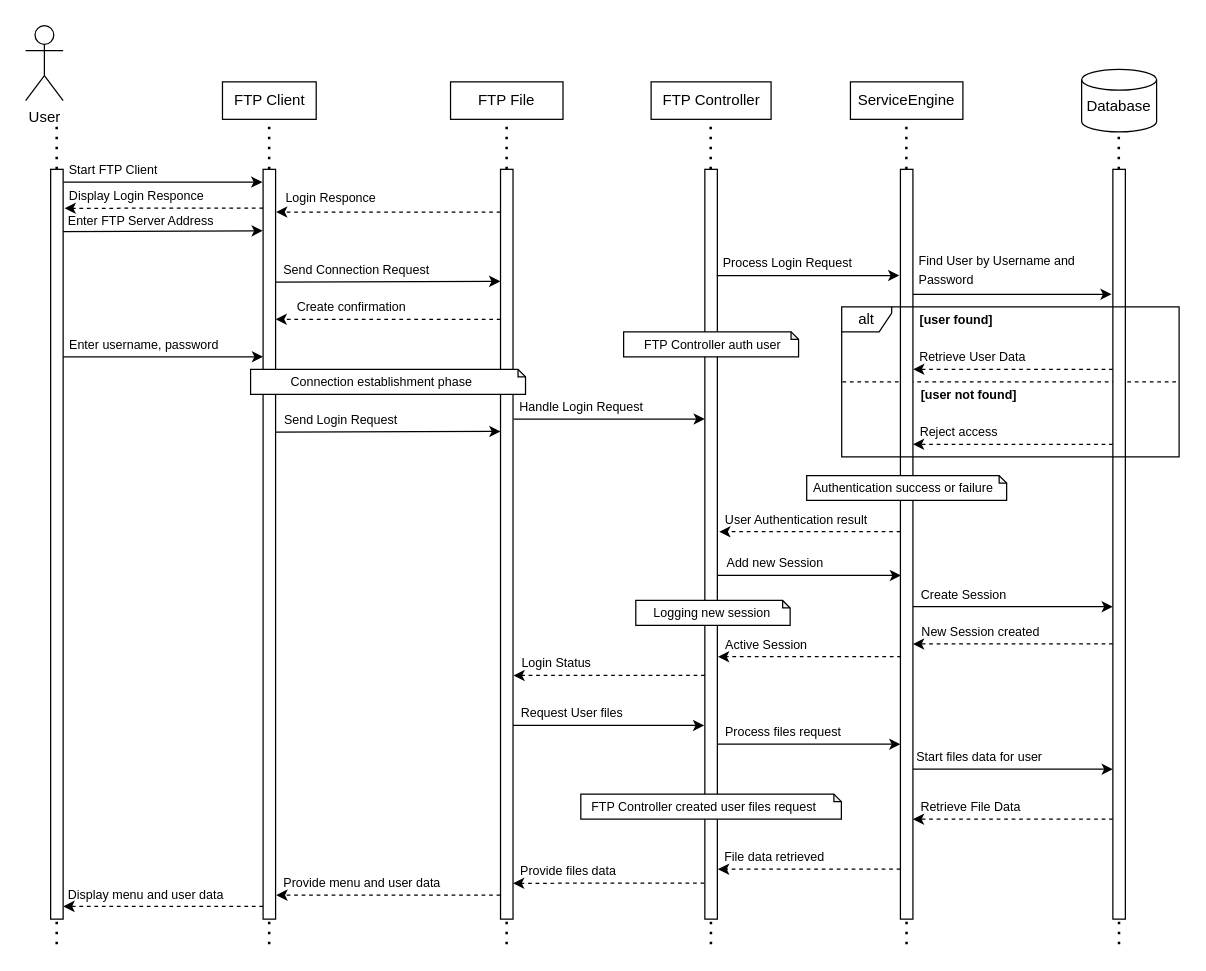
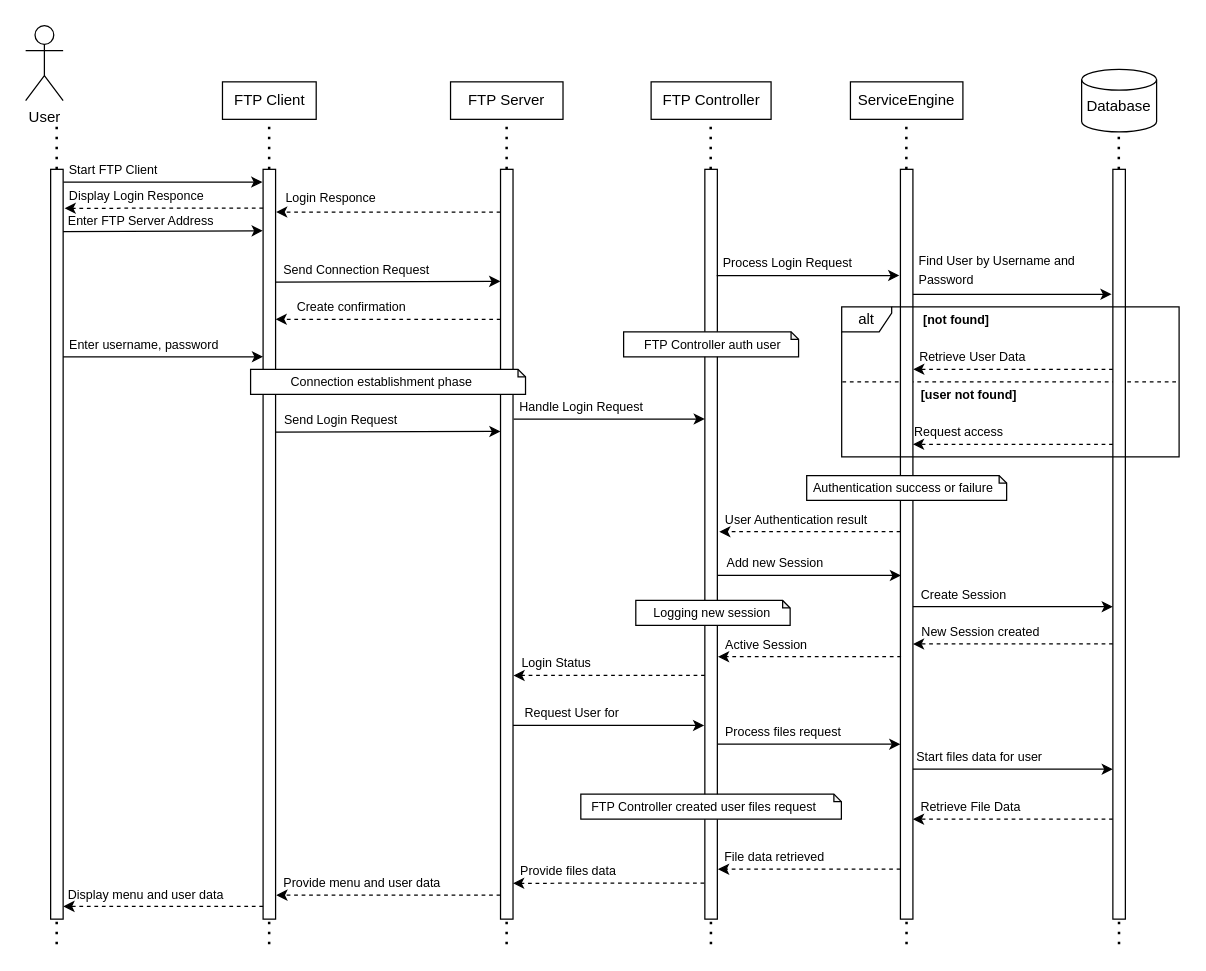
(507, 101) -> (507, 101)
(957, 319) -> (957, 319)
(959, 432) -> (959, 432)
(573, 713) -> (573, 713)
